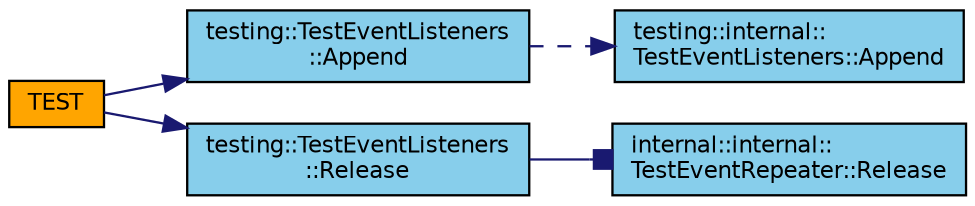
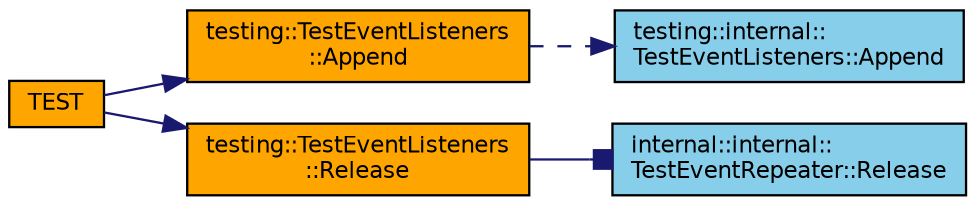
(358, 46) -> (358, 46)
(358, 159) -> (358, 159)
